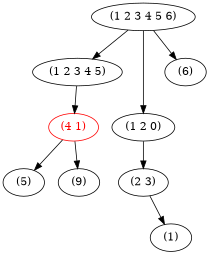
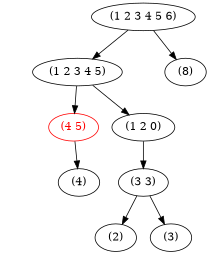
(143, 68) -> (108, 98)
(186, 72) -> (186, 72)
(74, 127) -> (74, 127)
(24, 182) -> none
(79, 182) -> (79, 182)
(143, 182) -> (143, 182)
none -> (116, 238)
(171, 238) -> (171, 238)
